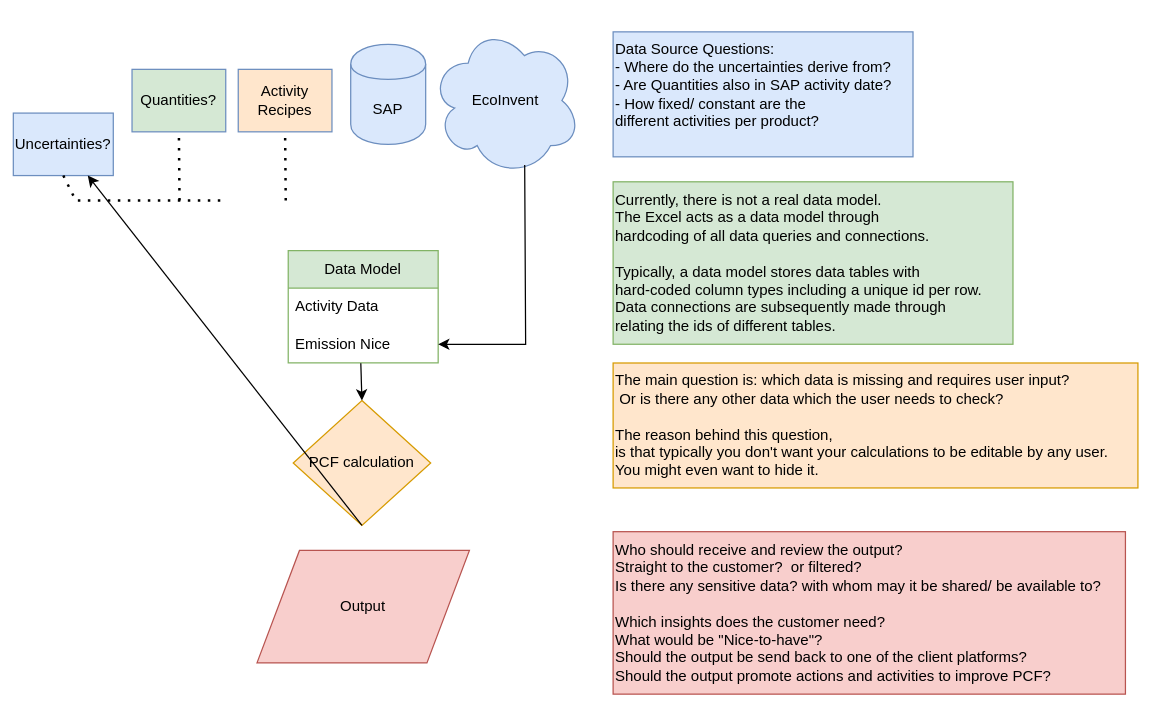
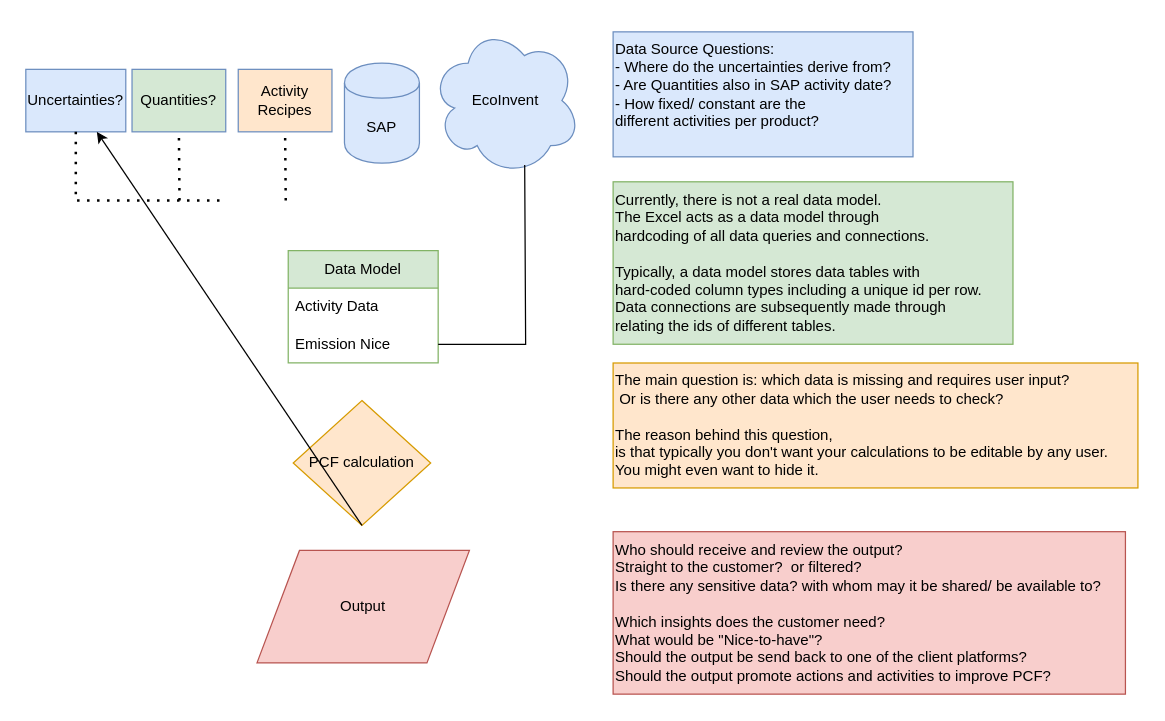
(388, 94) -> (382, 113)
(63, 144) -> (76, 101)
(448, 344) -> (445, 344)
(361, 380) -> none
